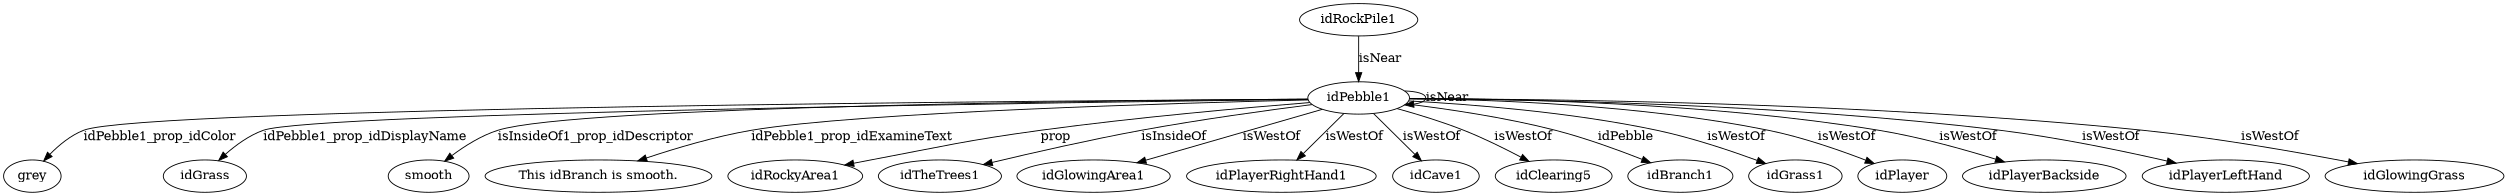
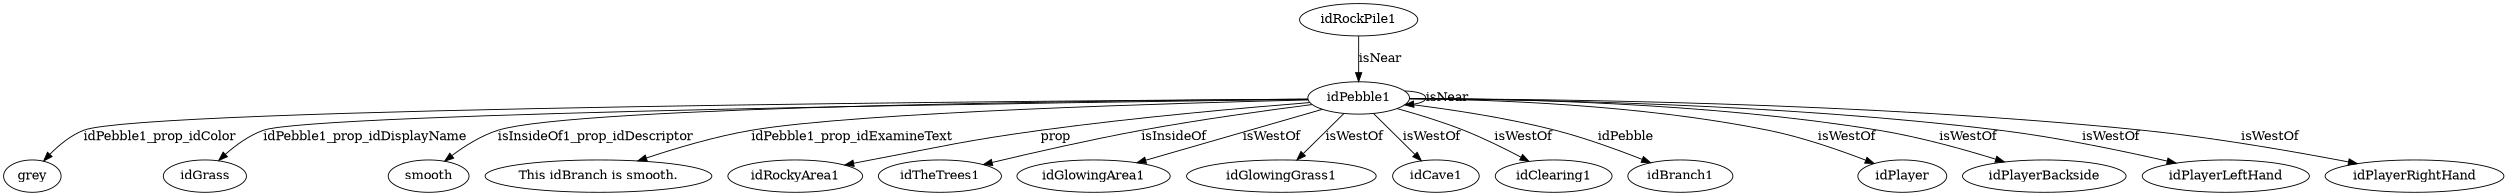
(1281, 176) -> (1281, 176)
(1554, 176) -> (1554, 176)
(1795, 176) -> none
(2414, 176) -> (2414, 176)
